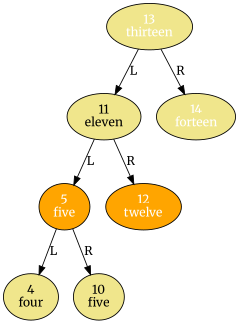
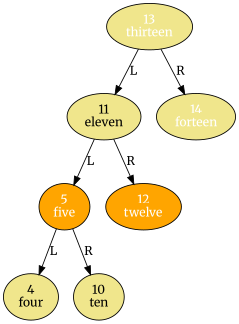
(99, 297) -> (99, 297)
